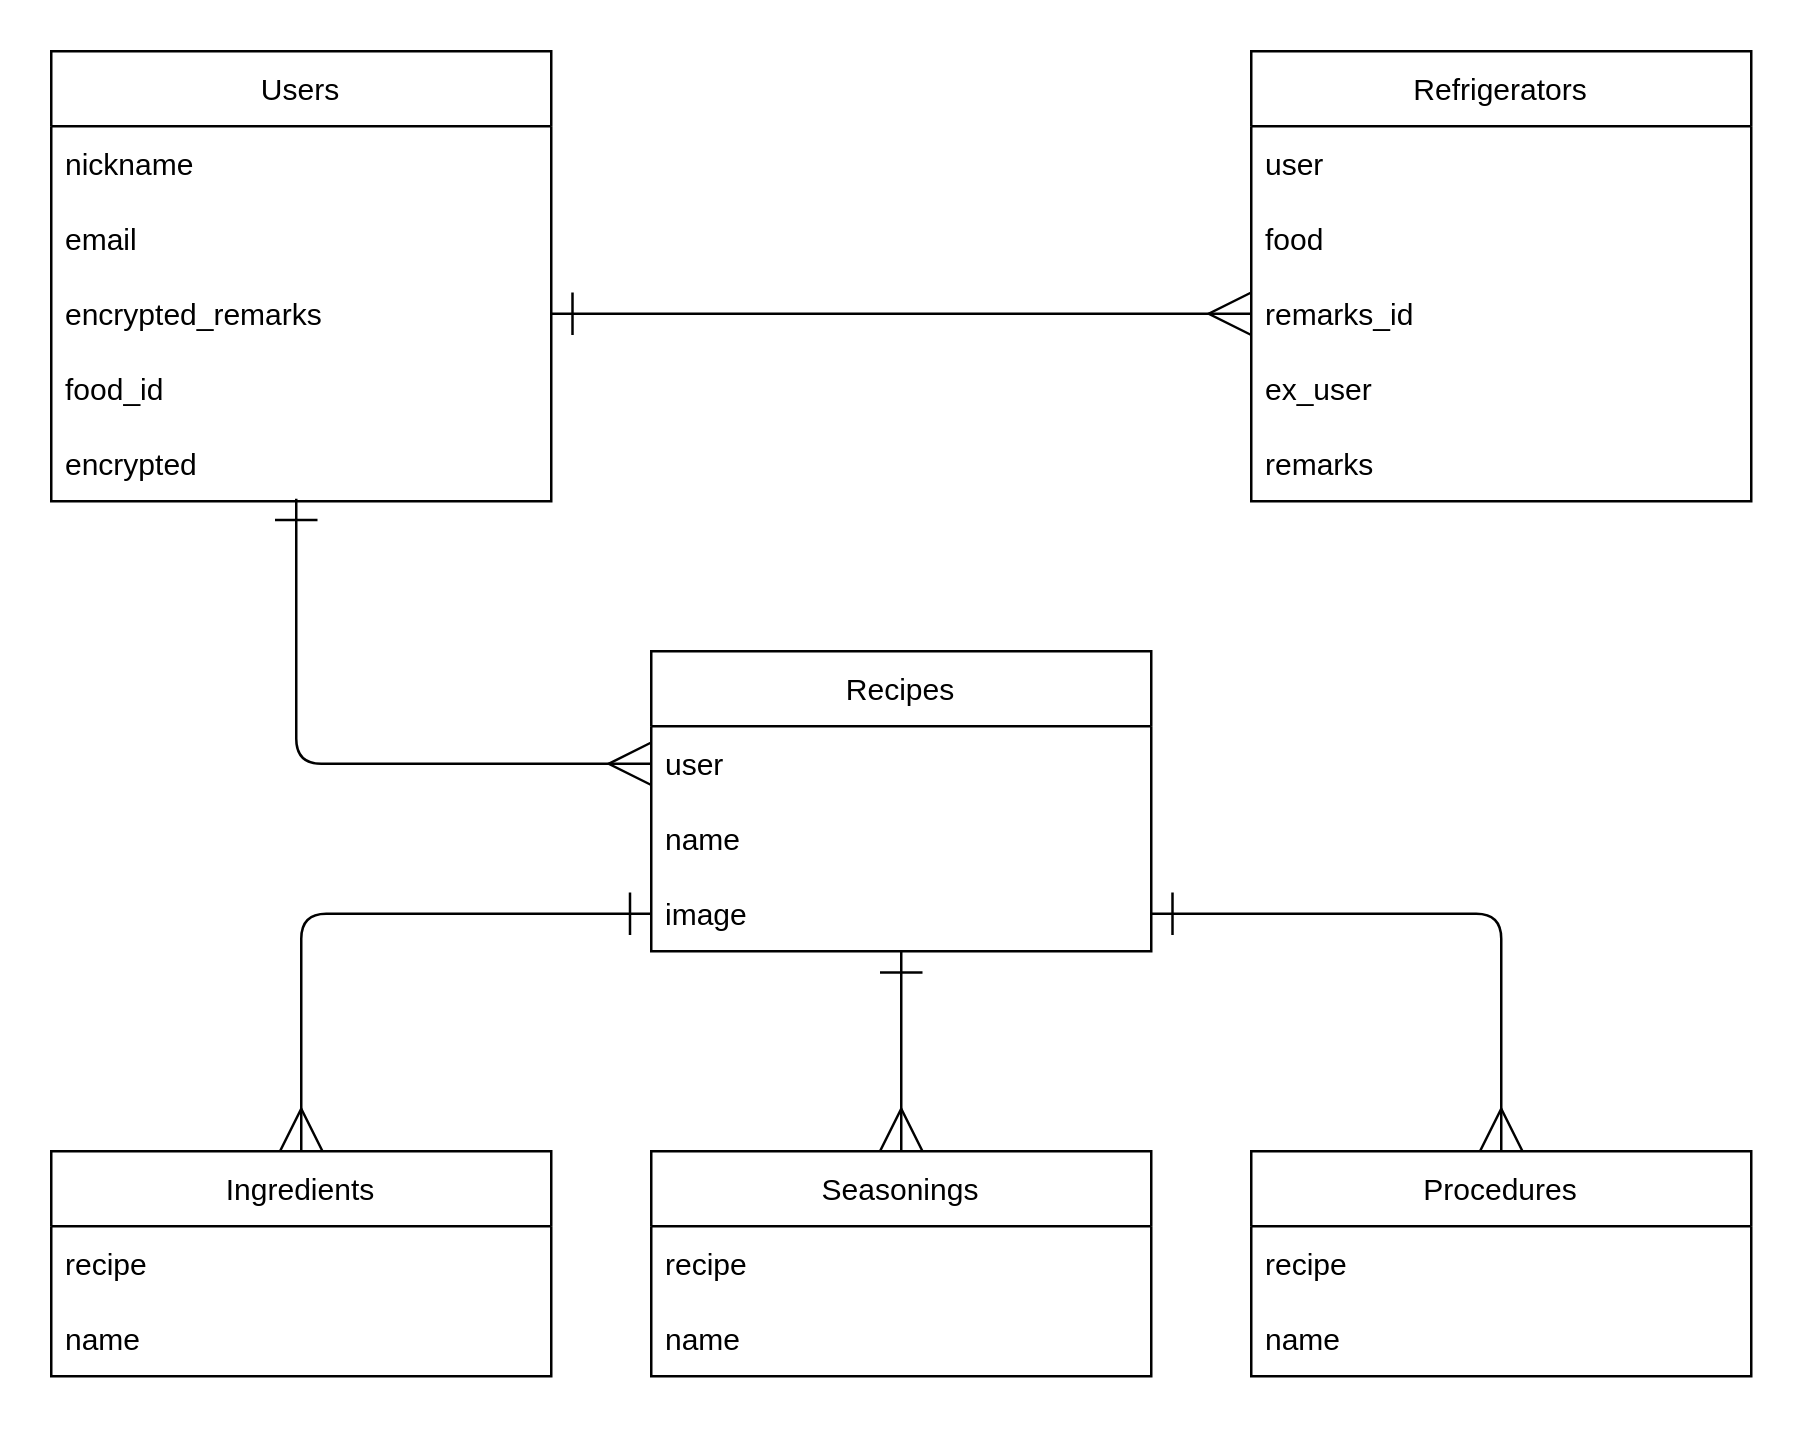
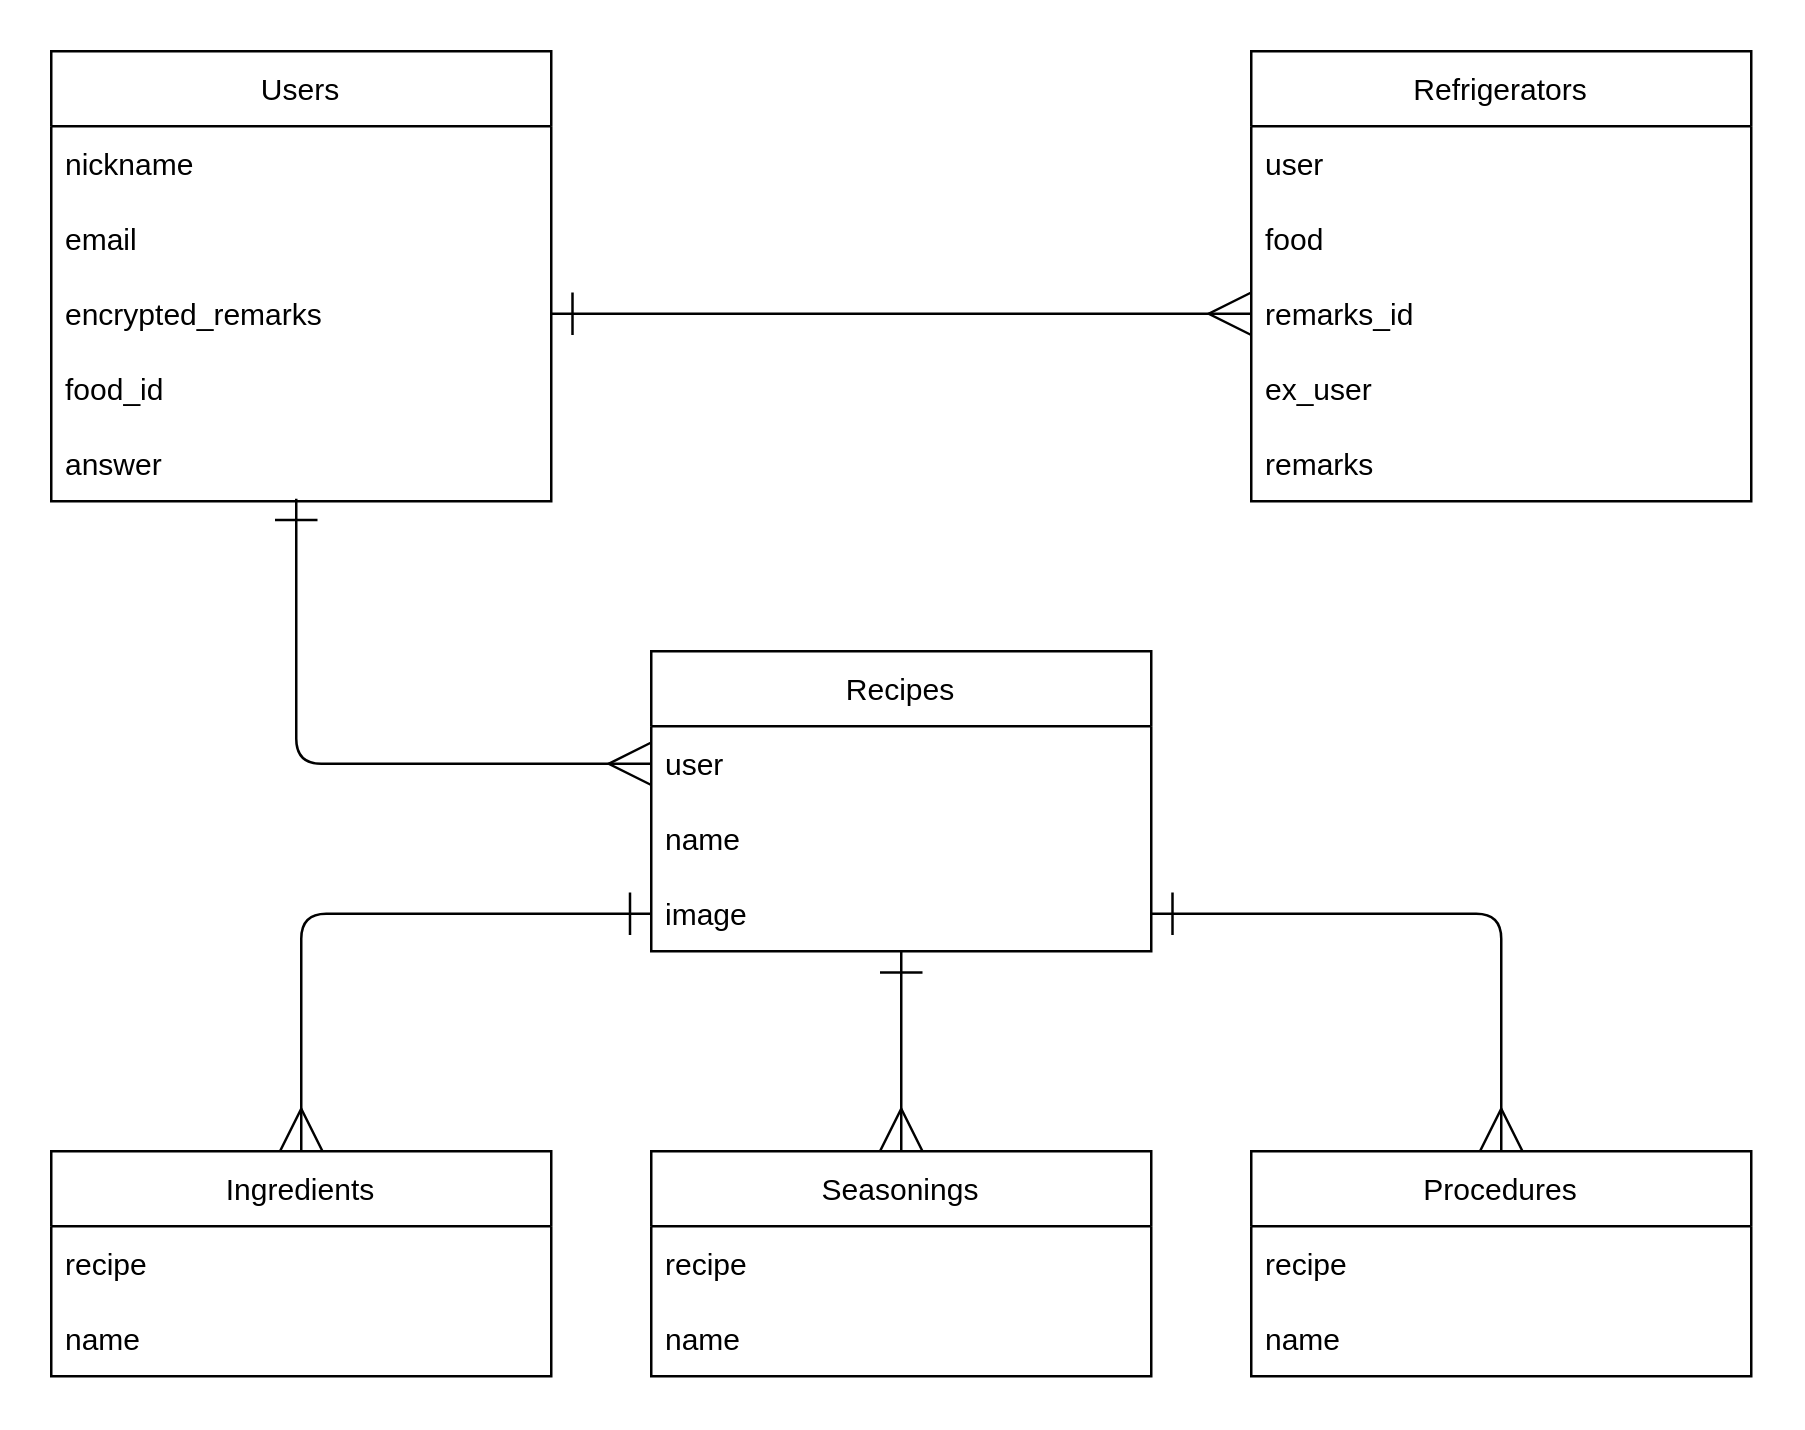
(141, 465) -> (115, 465)
